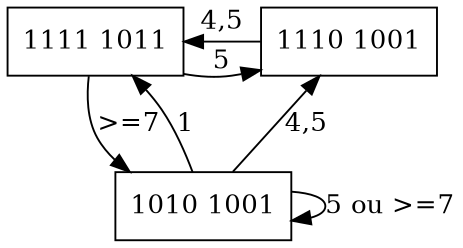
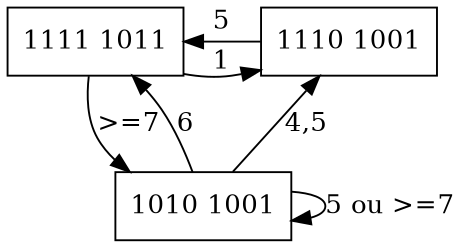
(222, 22) -> (222, 22)
(222, 61) -> (222, 61)
(186, 124) -> (186, 124)
